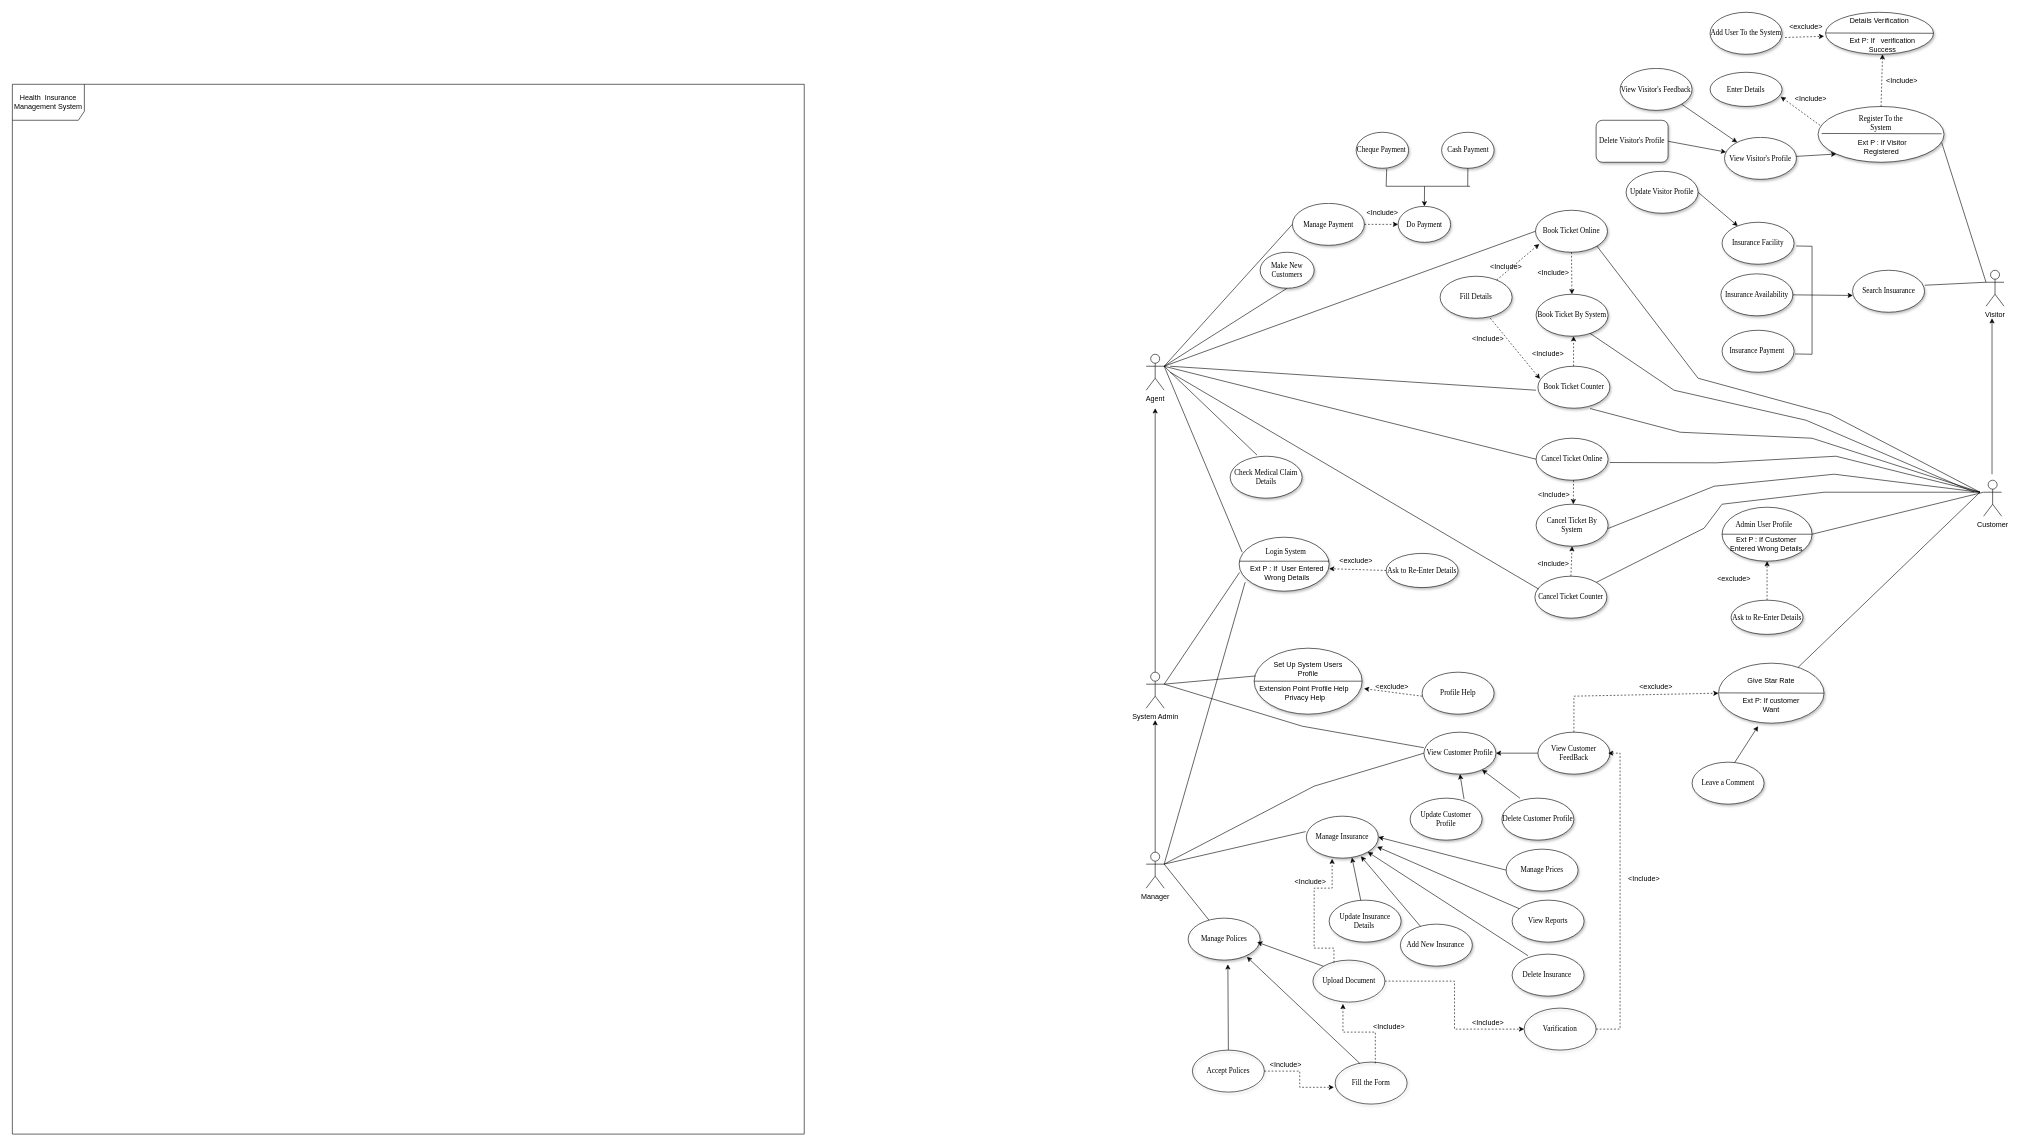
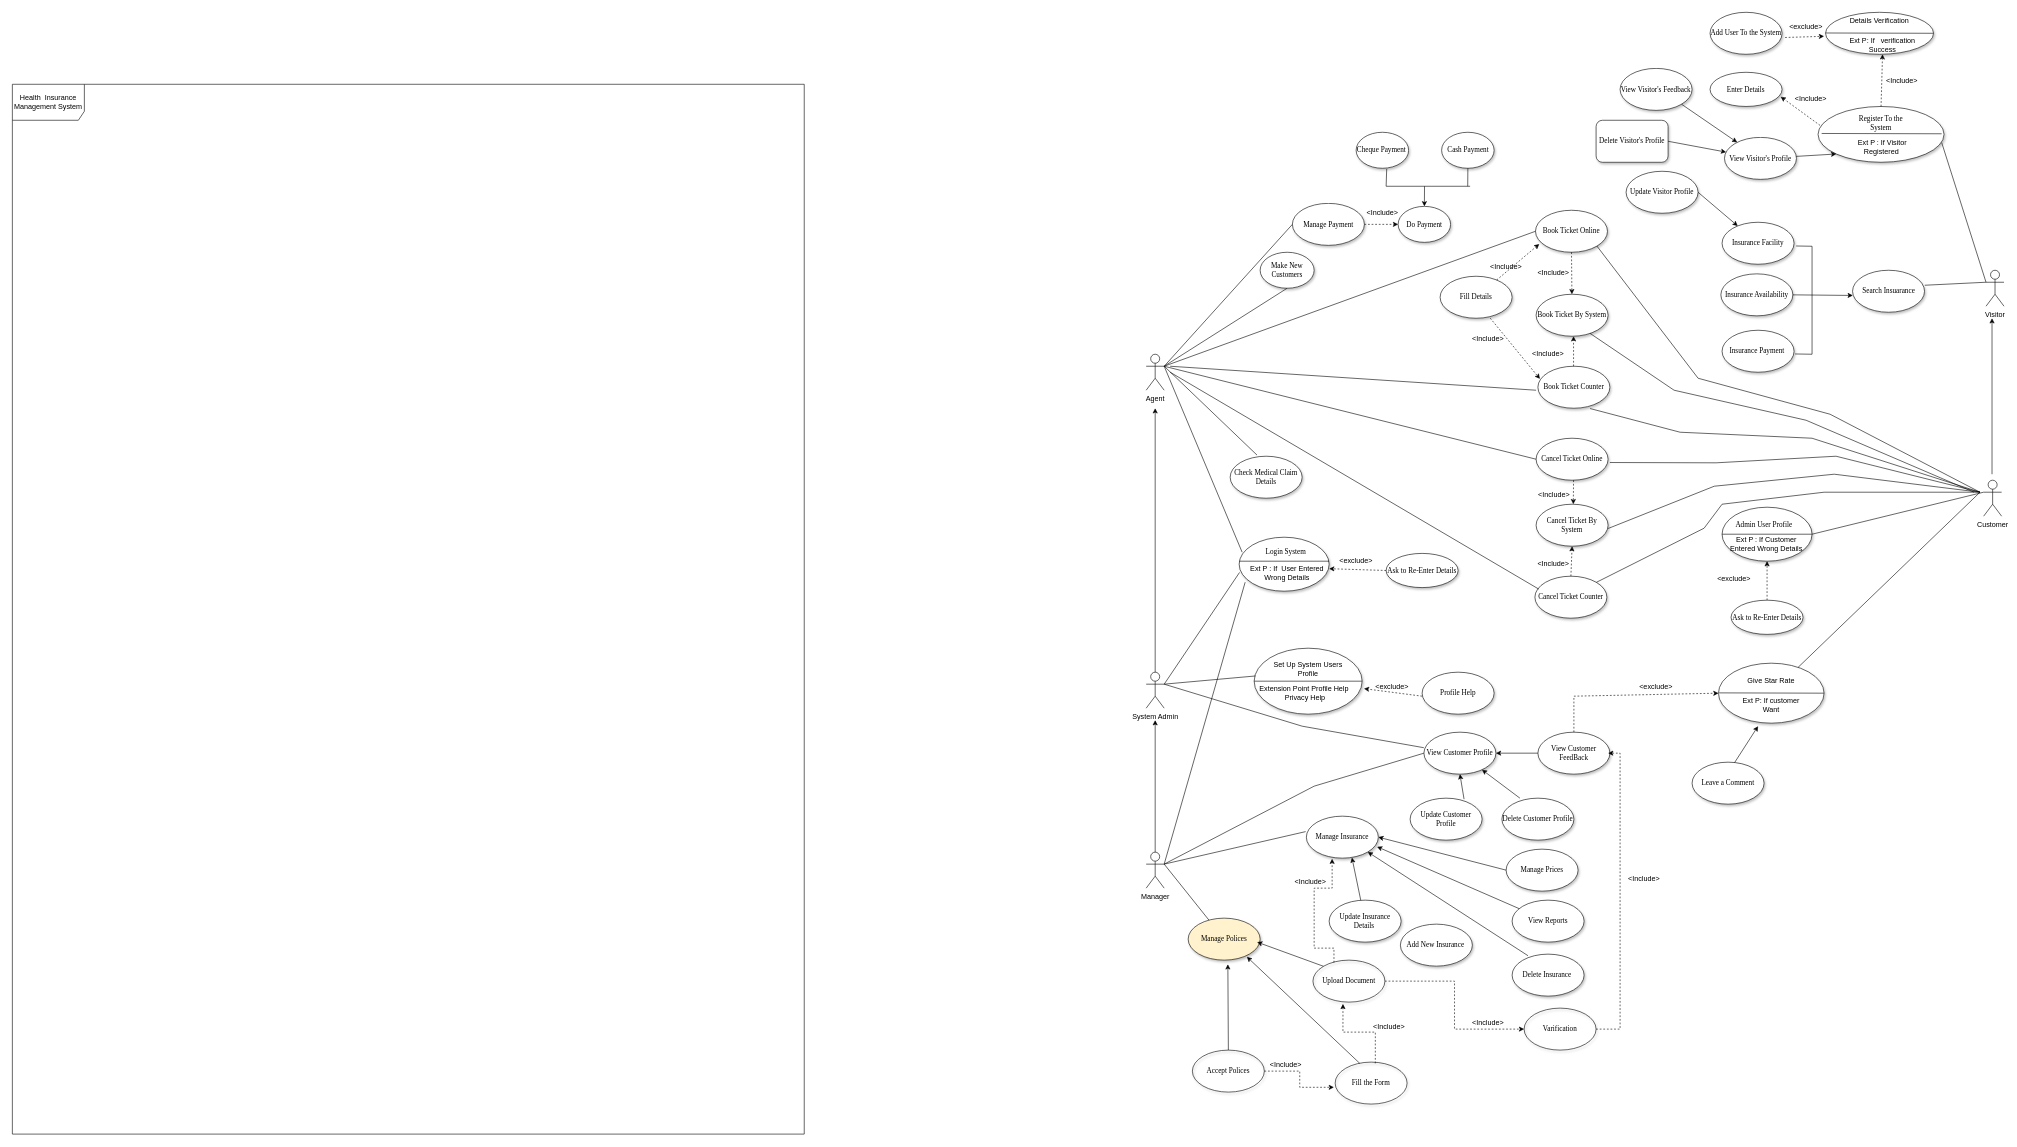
(1391, 891) -> none
(1224, 939) -> (1224, 939)
